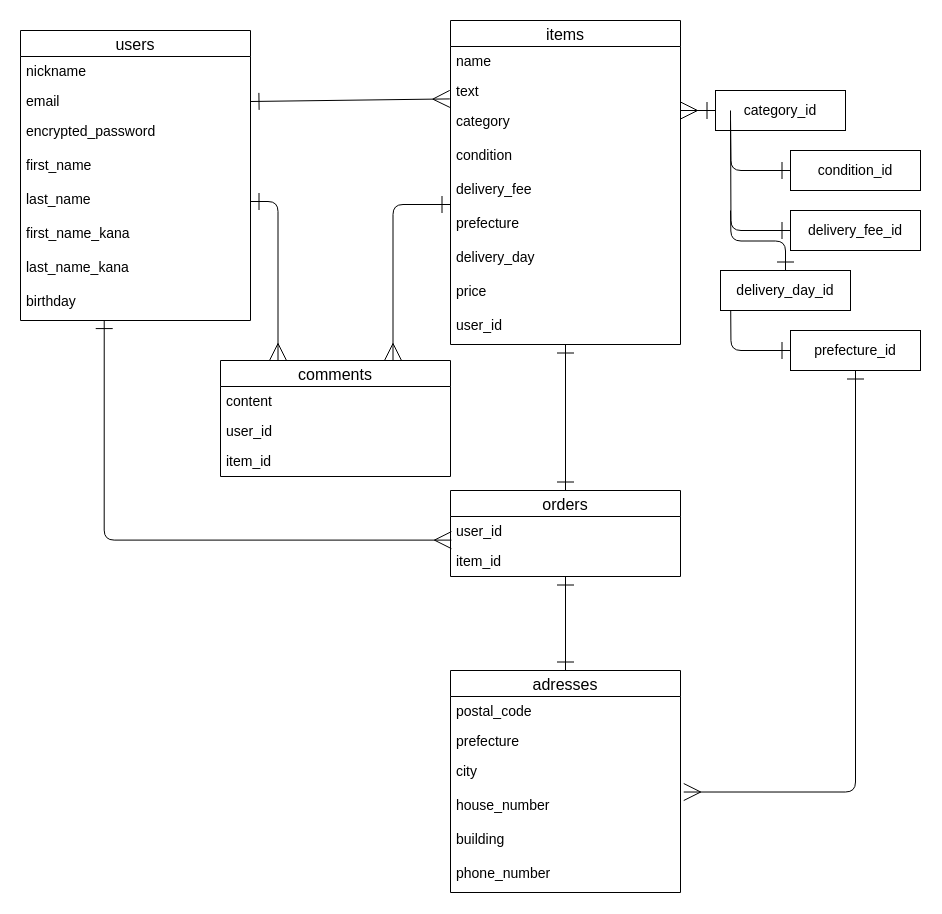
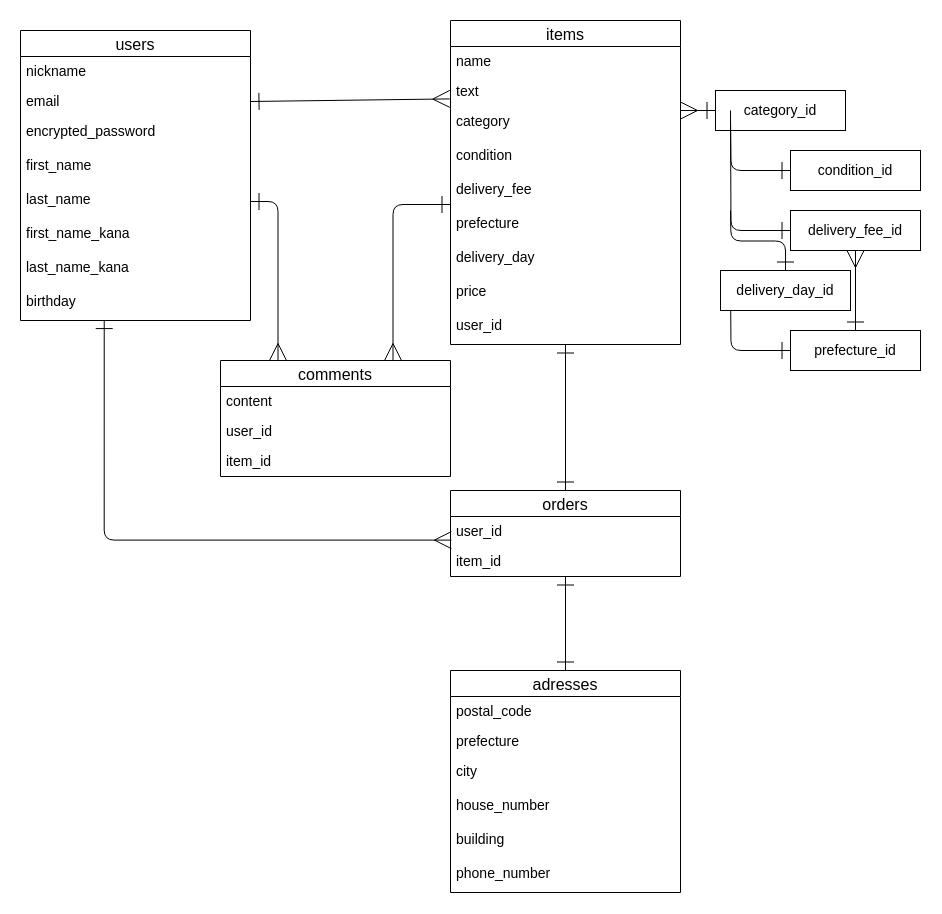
(856, 662) -> (856, 291)
